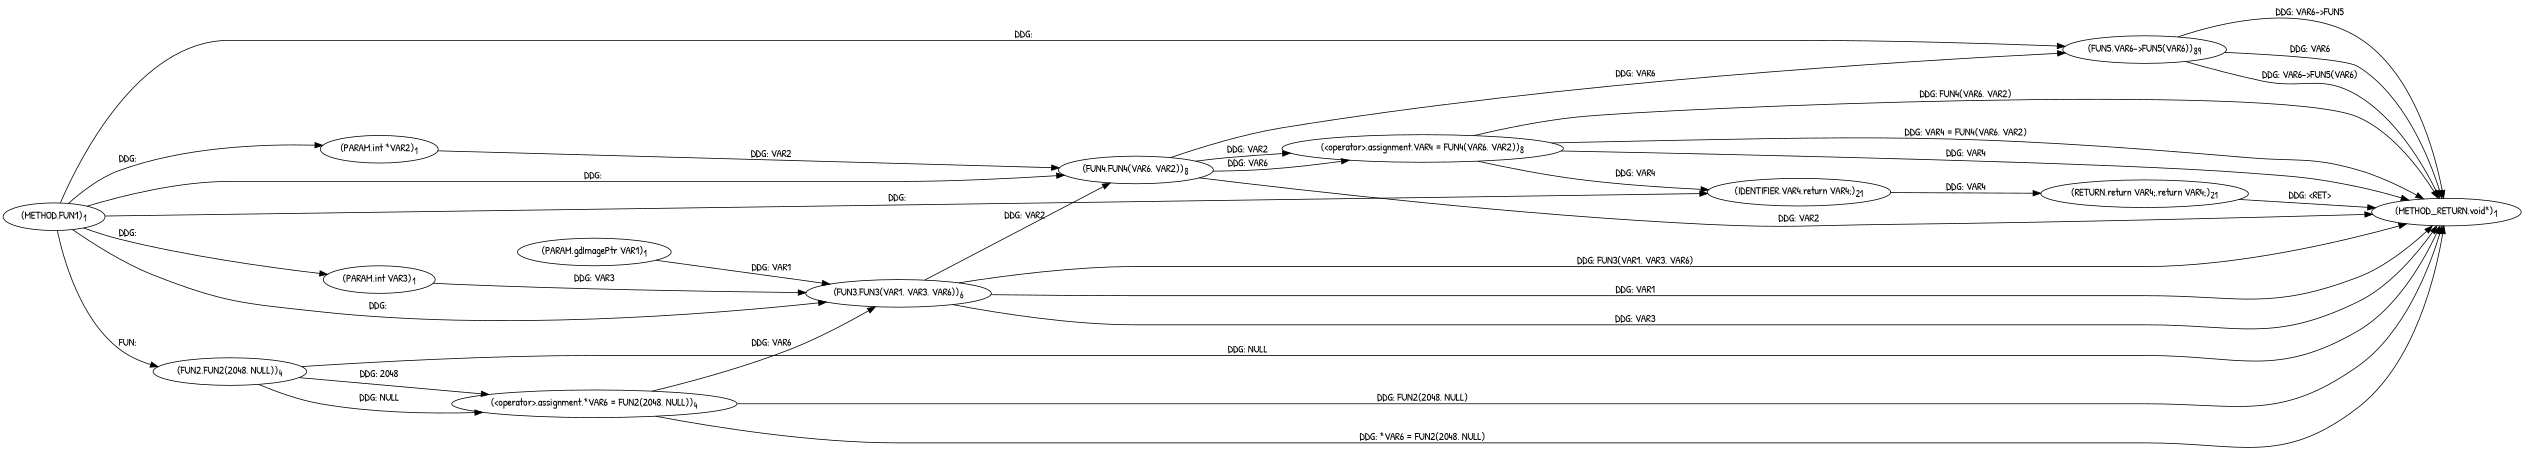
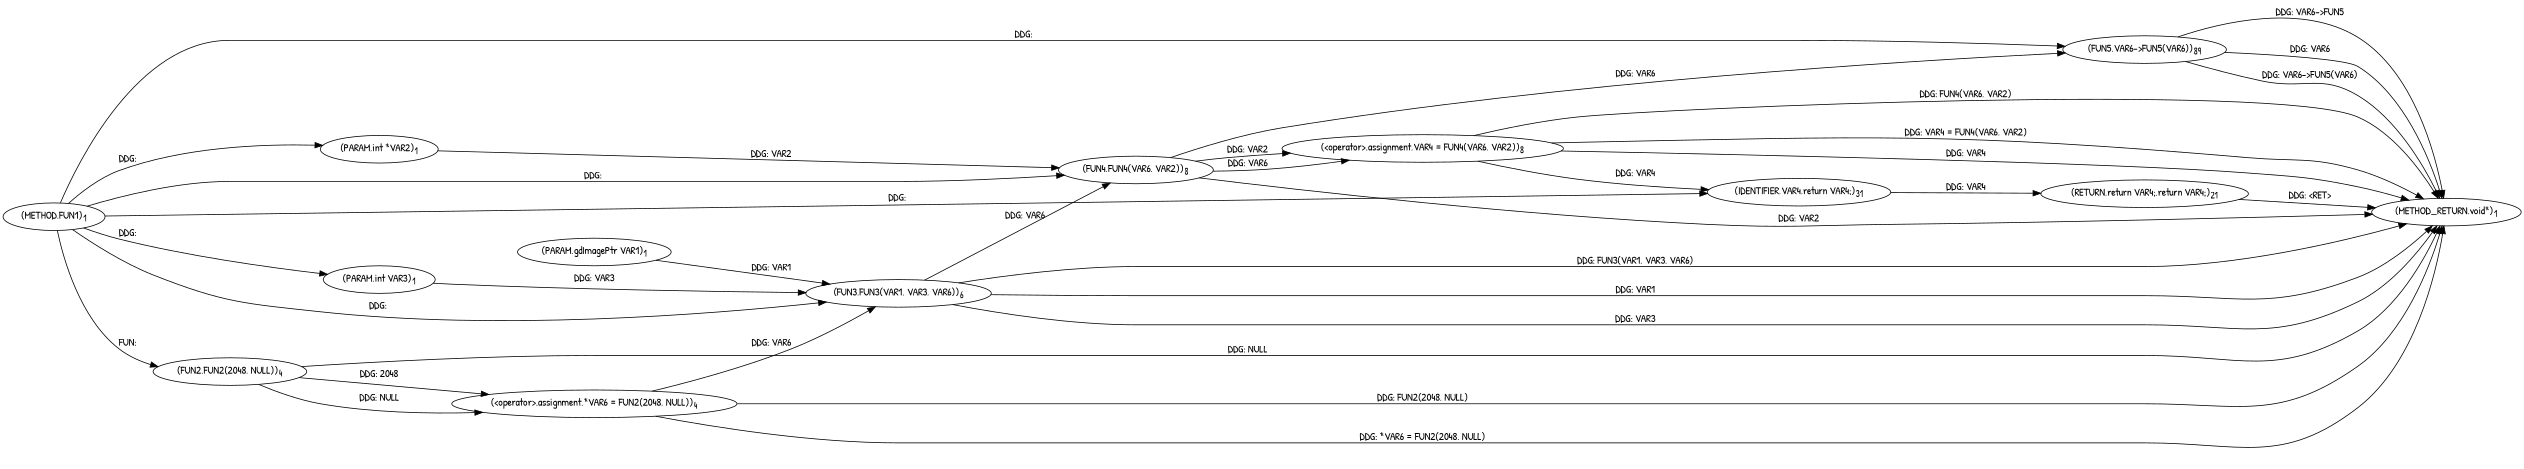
(1860, 191) -> (1860, 191)
(1025, 216) -> (1025, 216)
